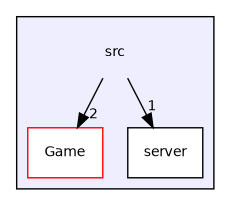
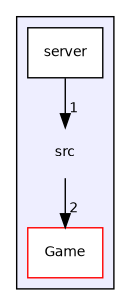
(137, 97) -> (65, 96)
